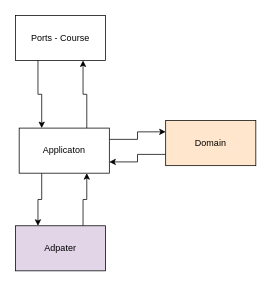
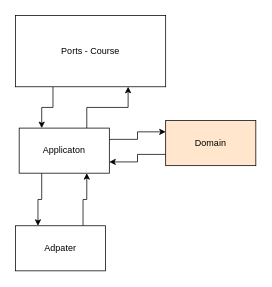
(60, 38) -> (90, 51)
(60, 248) -> (60, 248)
